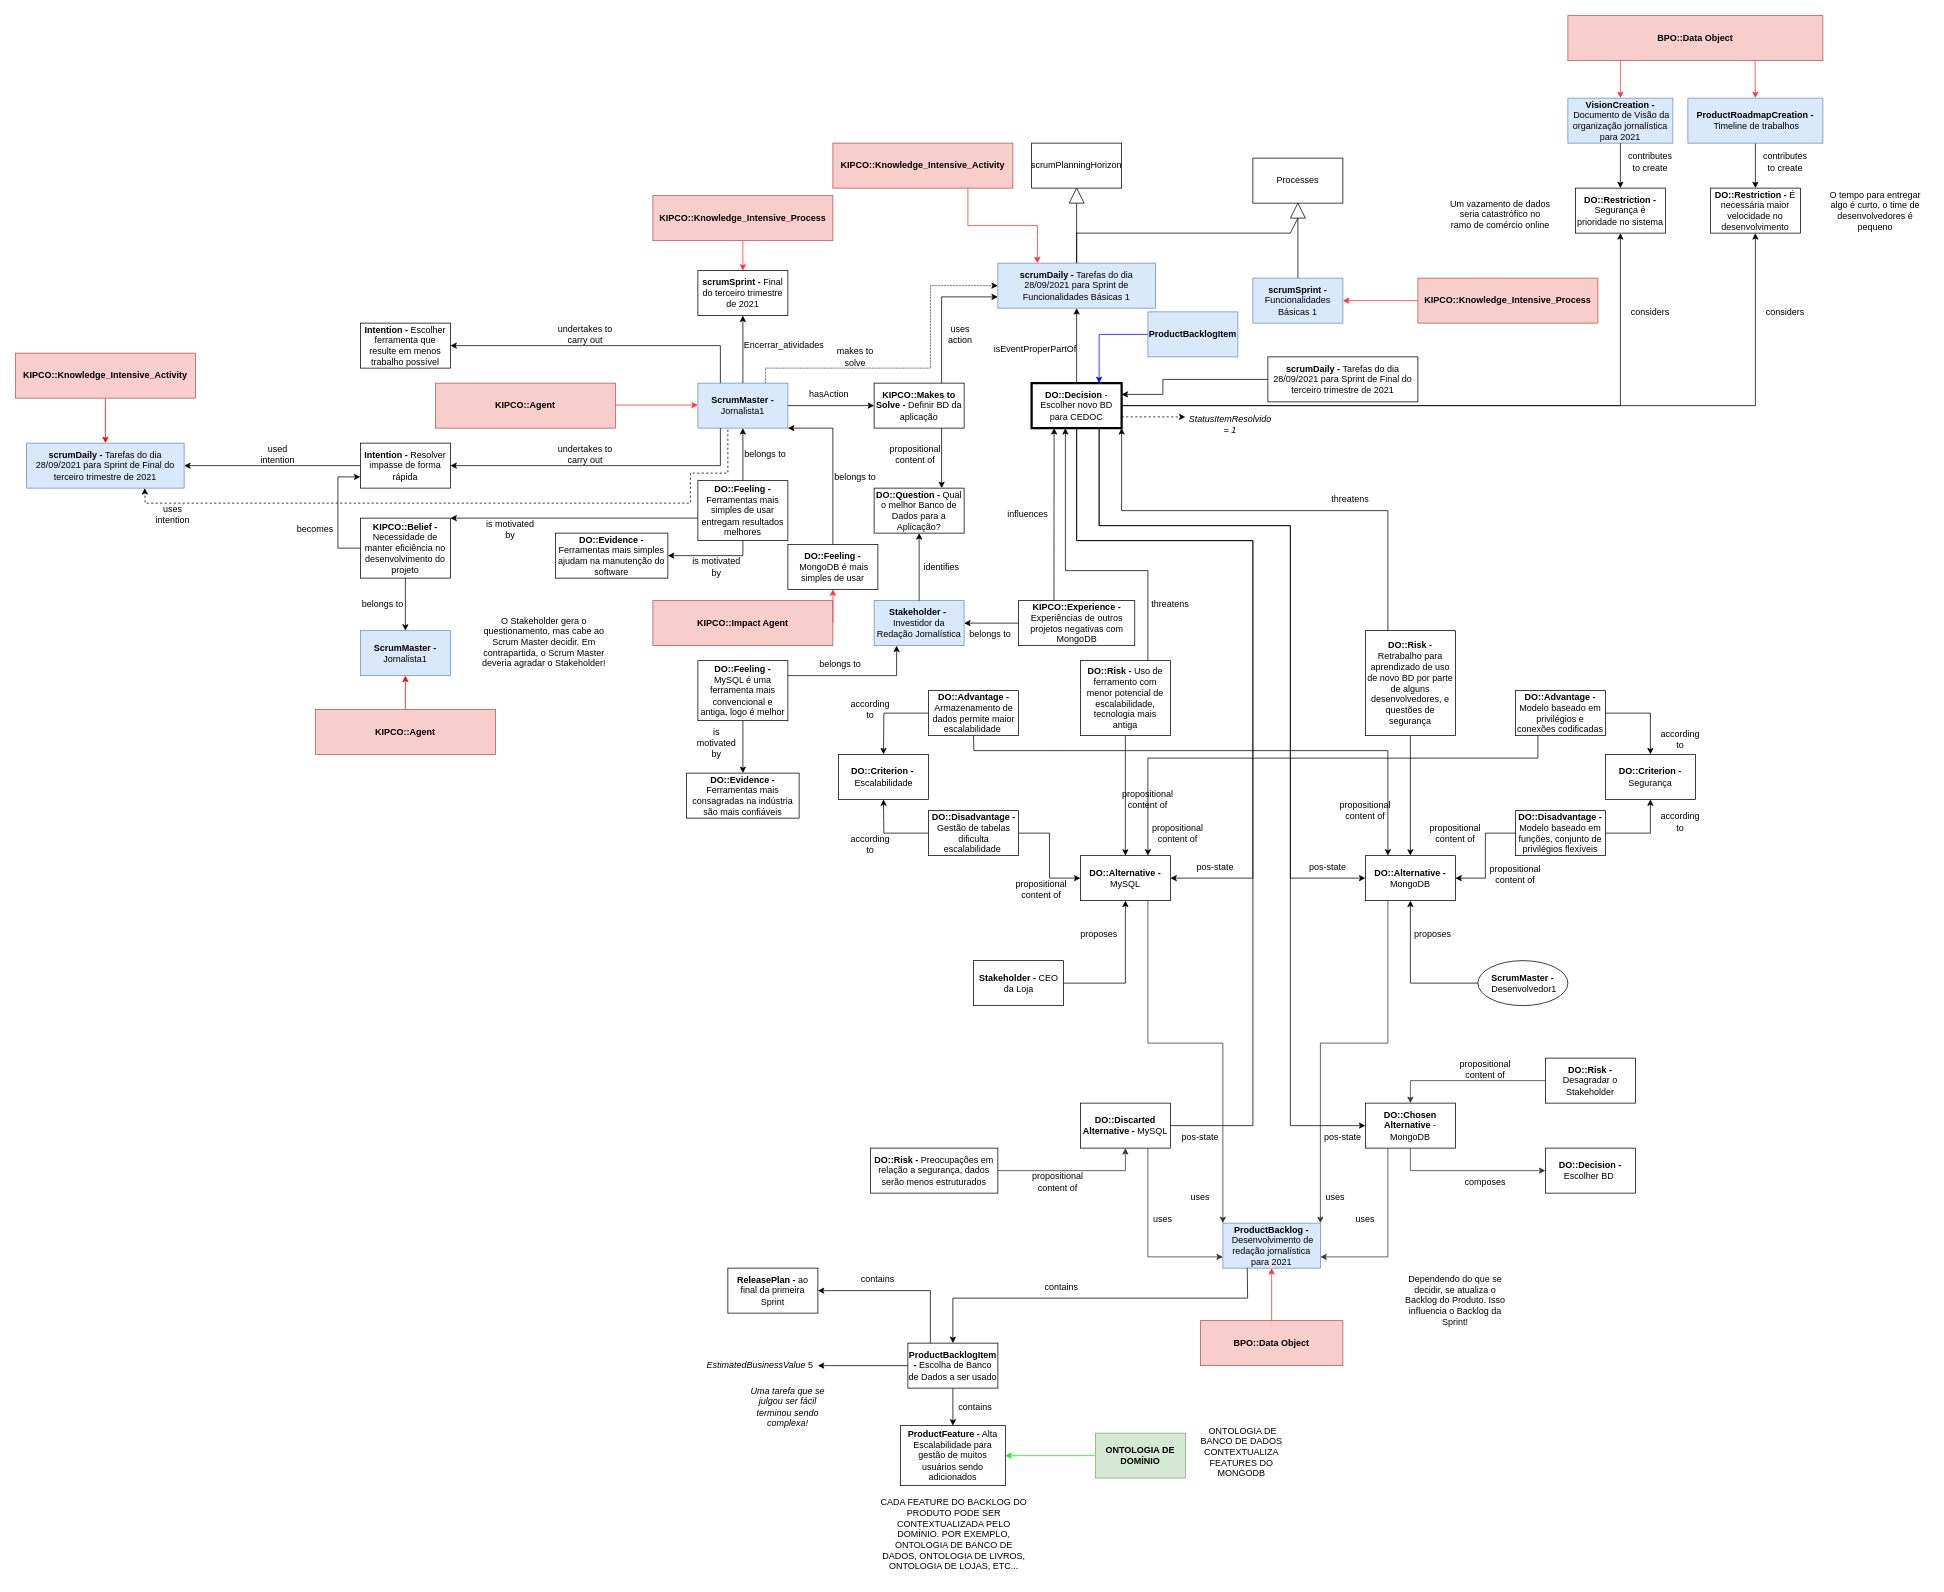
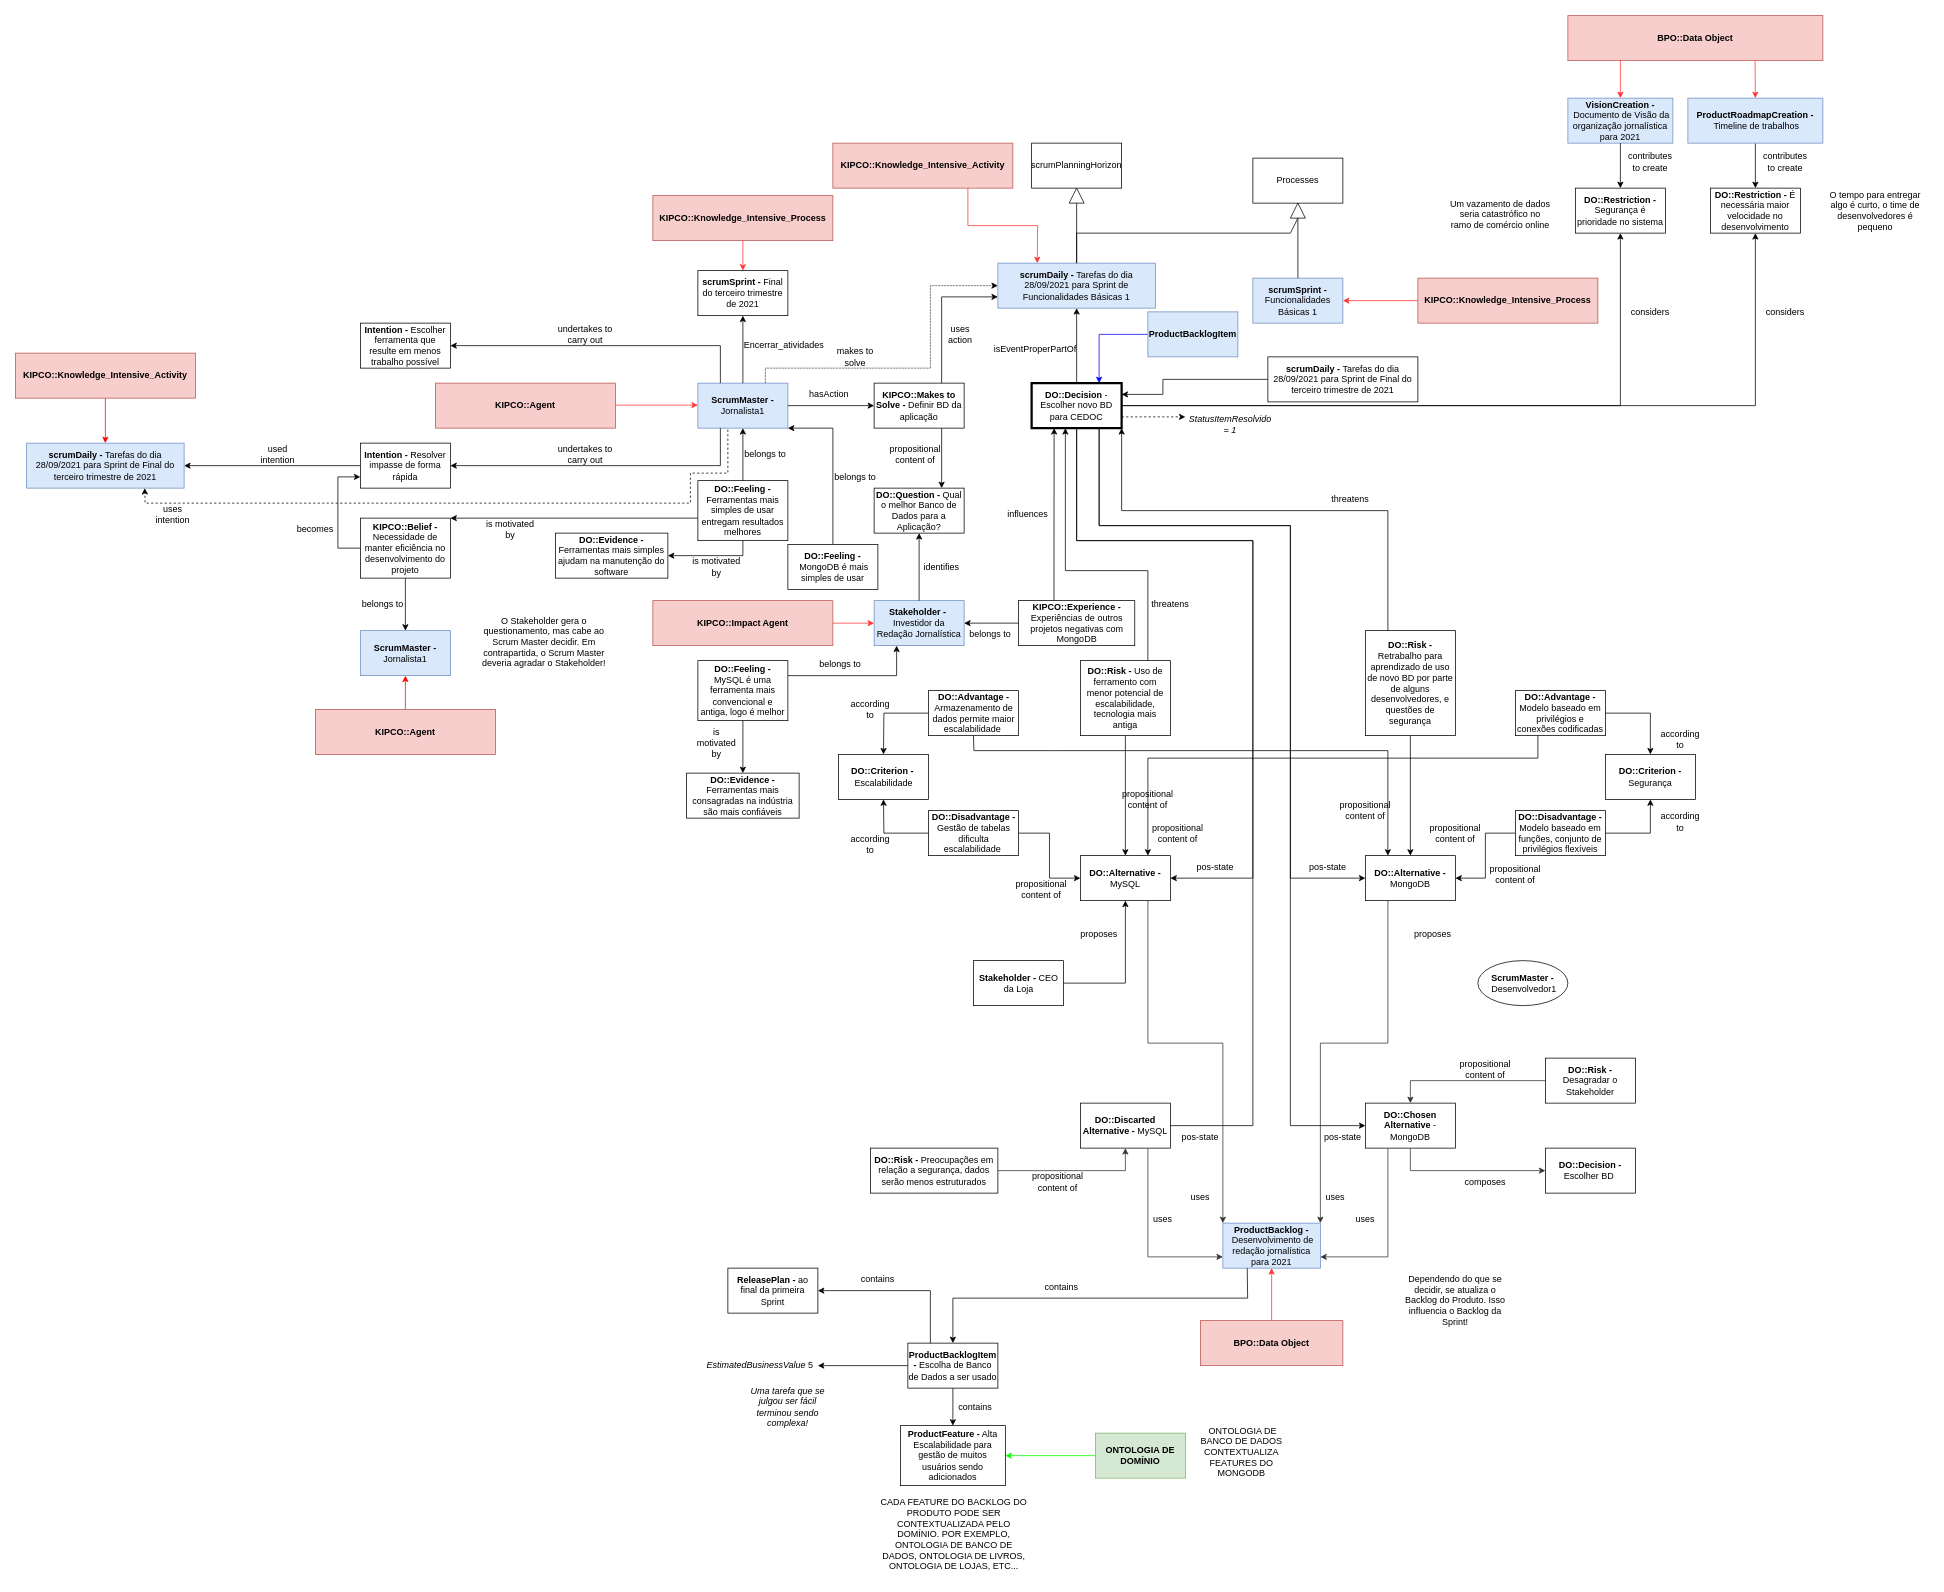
(833, 596) -> (867, 623)
(1410, 946) -> none
